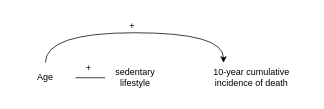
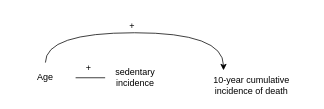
(135, 78) -> (135, 78)
(252, 78) -> (252, 85)
